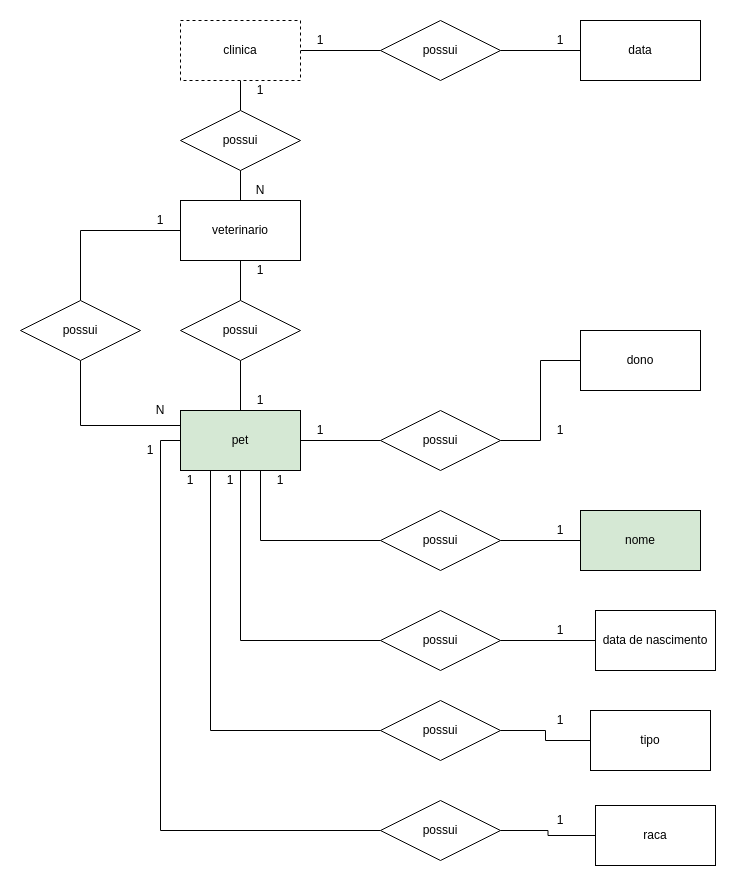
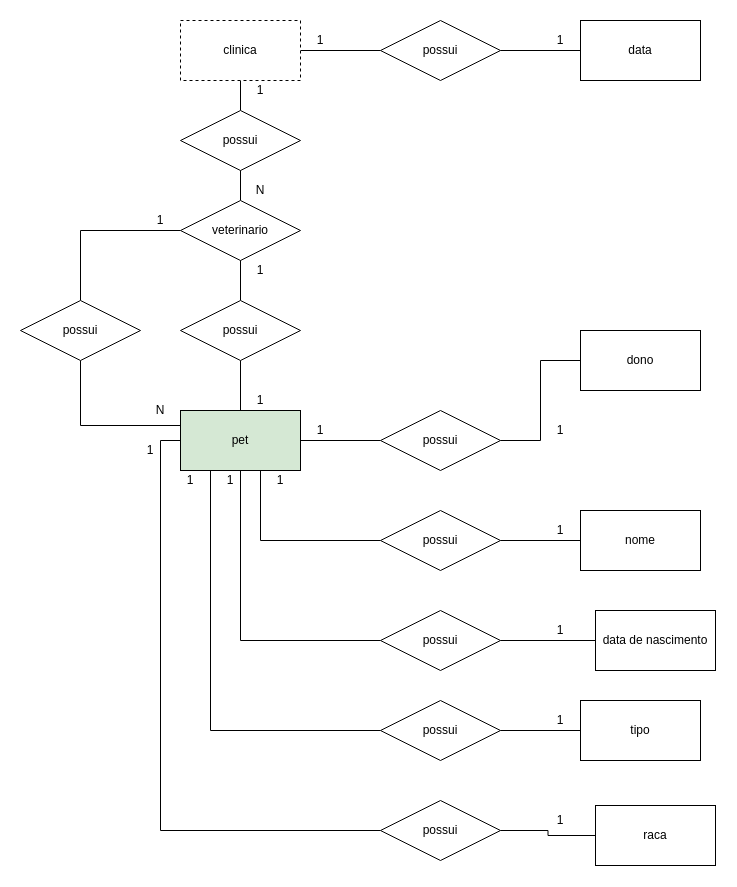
(241, 231) -> (241, 231)
(641, 541) -> (641, 541)
(651, 741) -> (641, 731)
